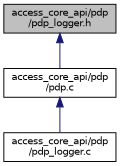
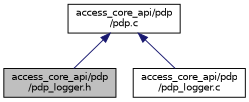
(60, 56) -> (88, 54)
